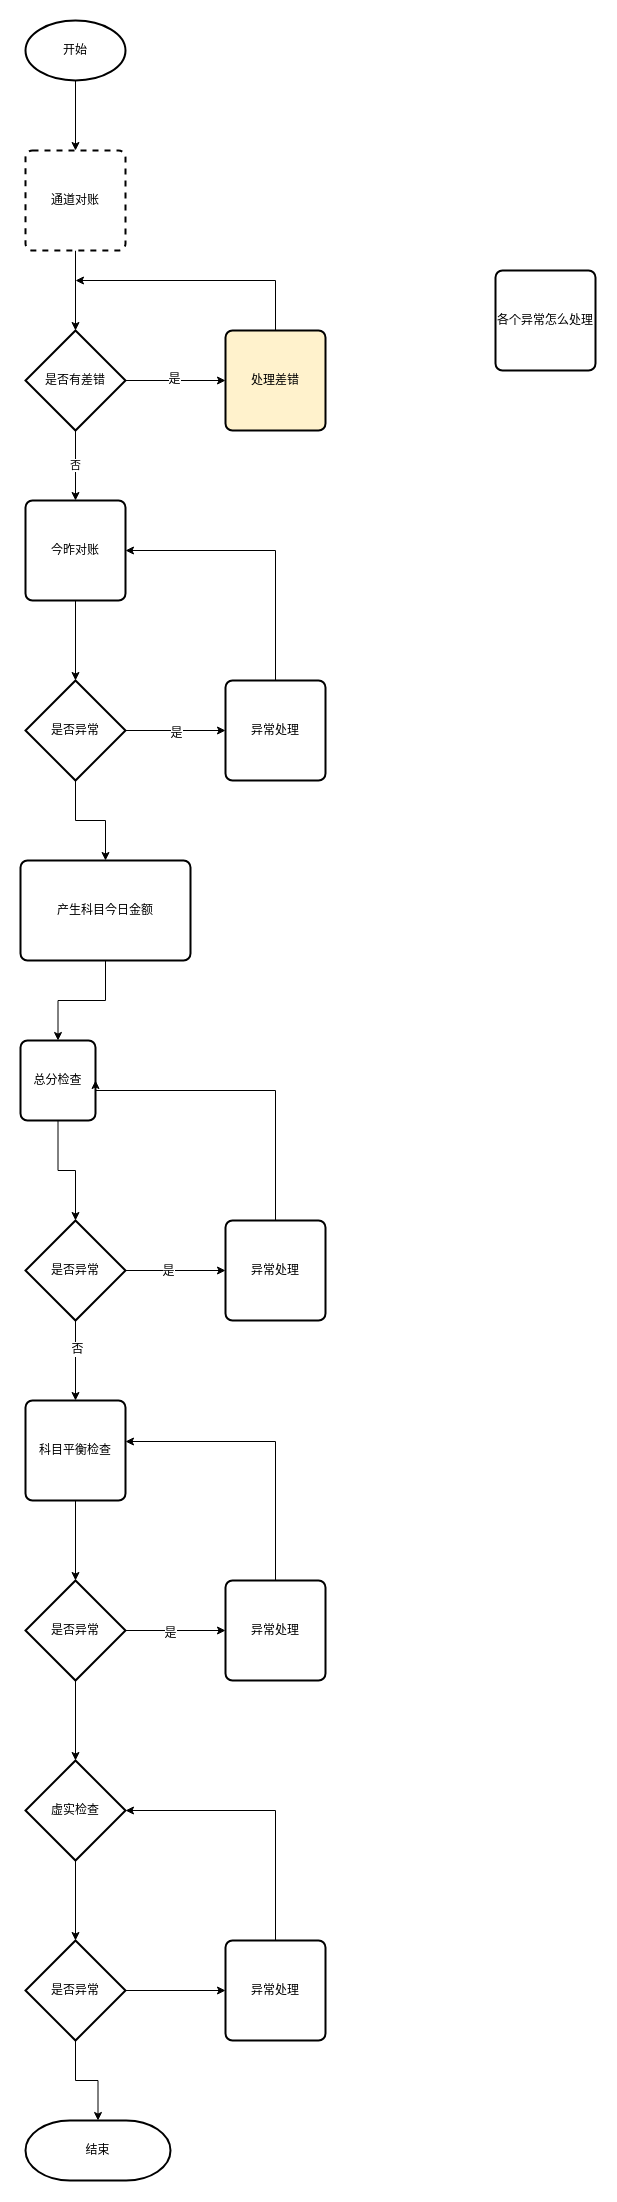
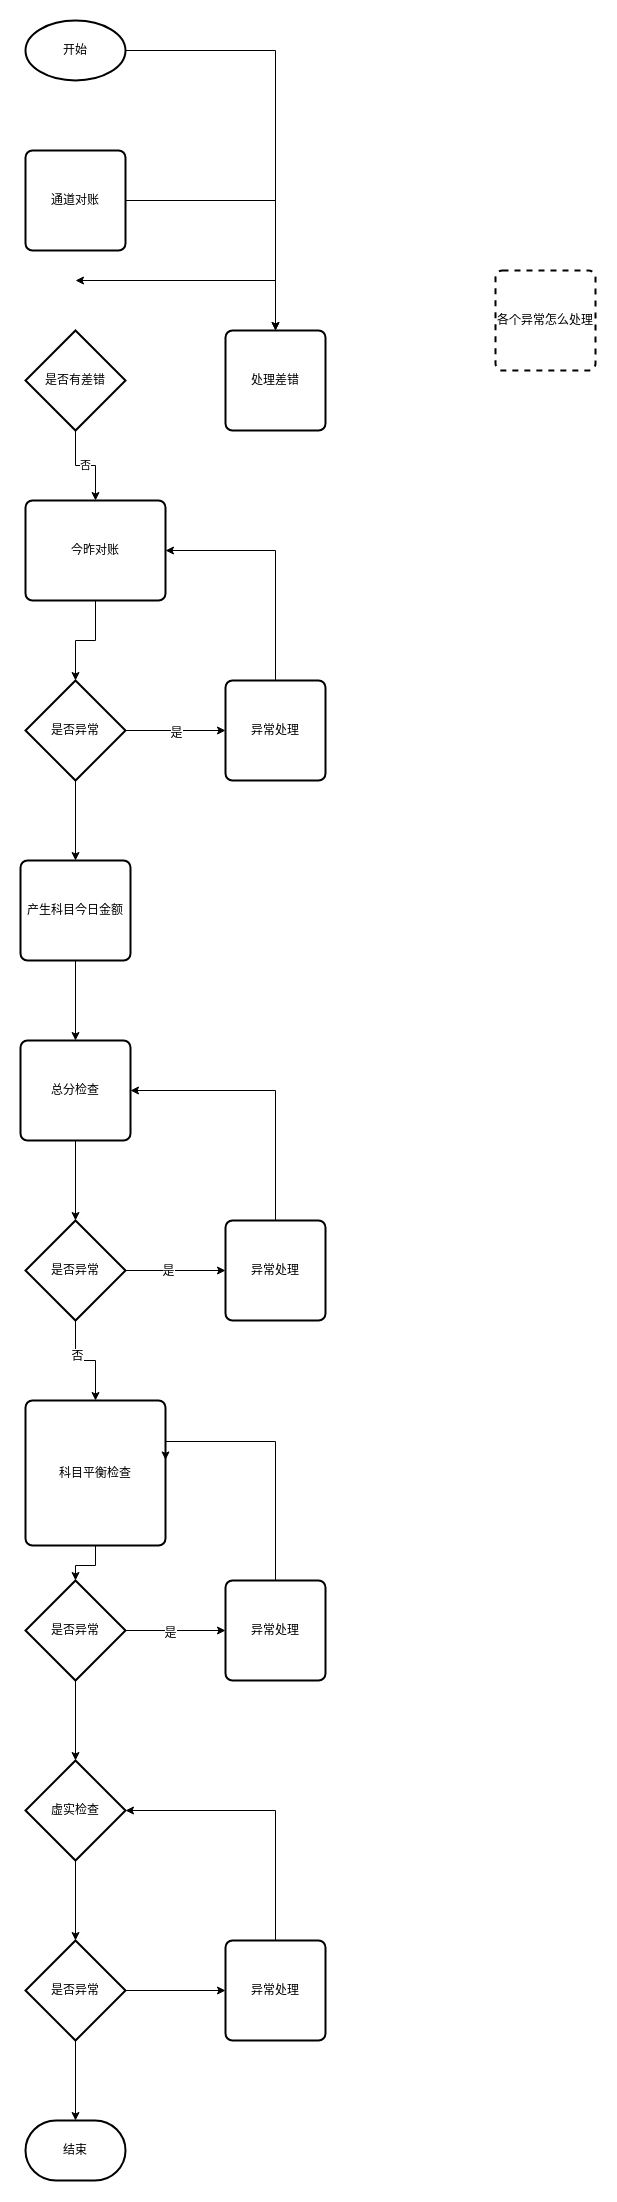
(76, 112) -> (275, 51)
(76, 201) -> (76, 201)
(76, 287) -> (199, 201)
(546, 321) -> (546, 321)
(172, 381) -> none
(276, 381) -> (276, 381)
(76, 551) -> (96, 551)
(106, 911) -> (76, 911)
(58, 1081) -> (76, 1091)
(76, 1451) -> (96, 1473)
(98, 2151) -> (76, 2151)
